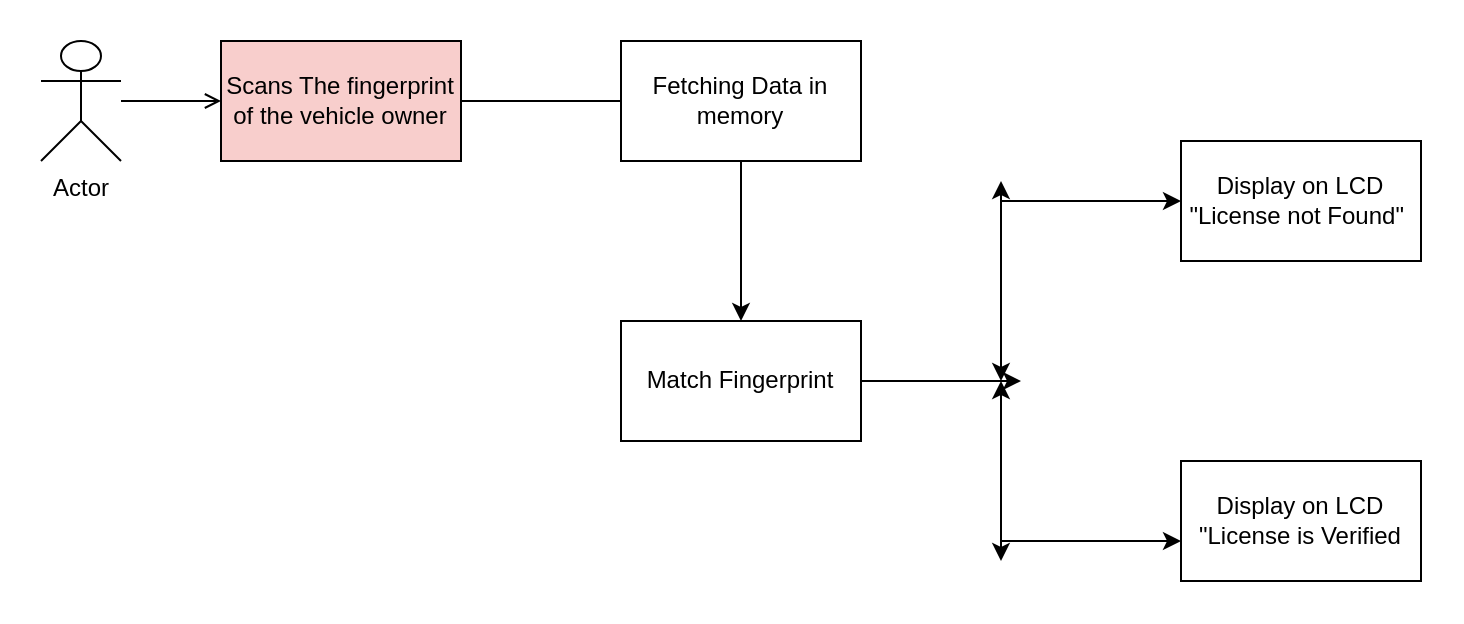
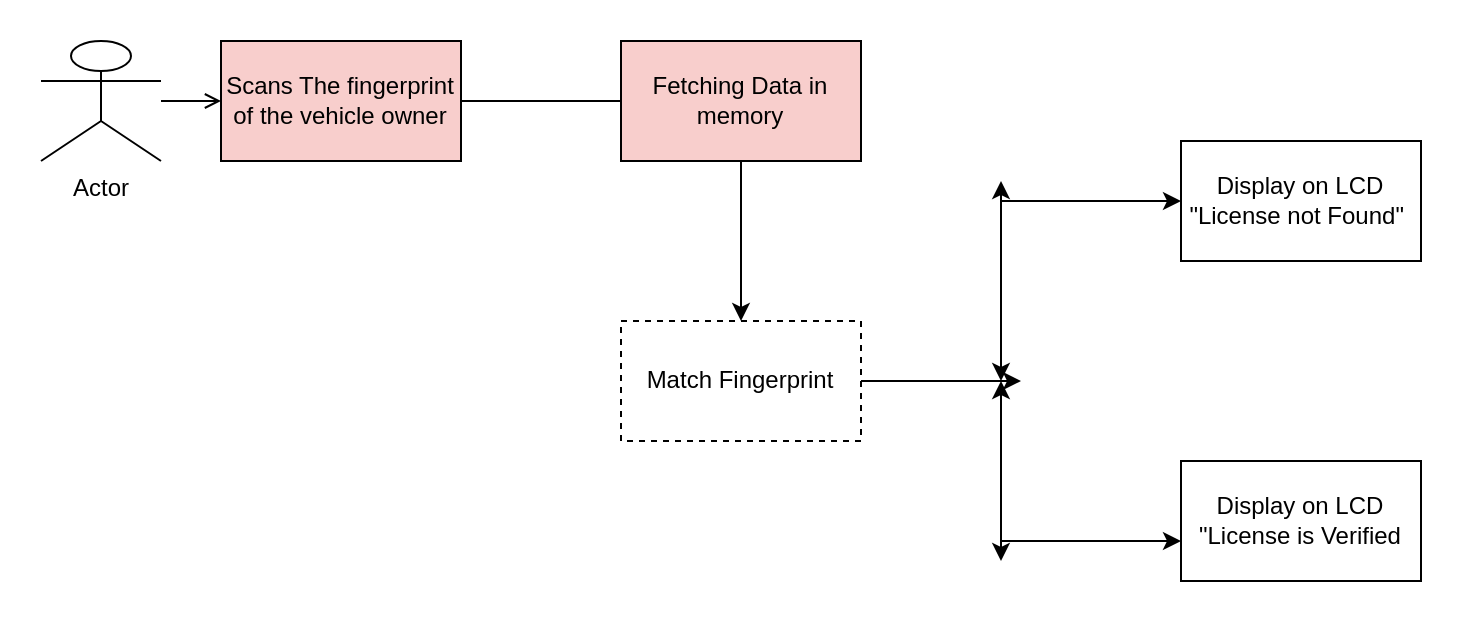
(81, 101) -> (101, 101)
(741, 101) -> (741, 101)
(741, 381) -> (741, 381)
